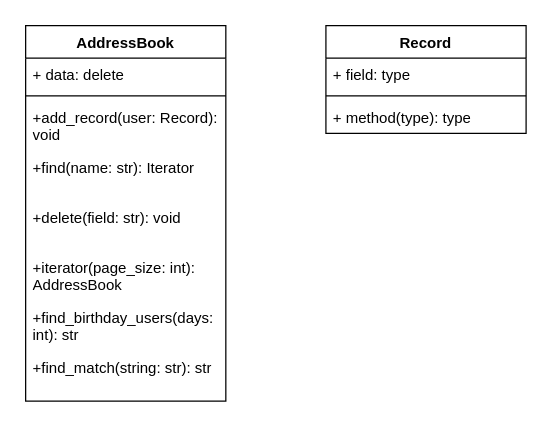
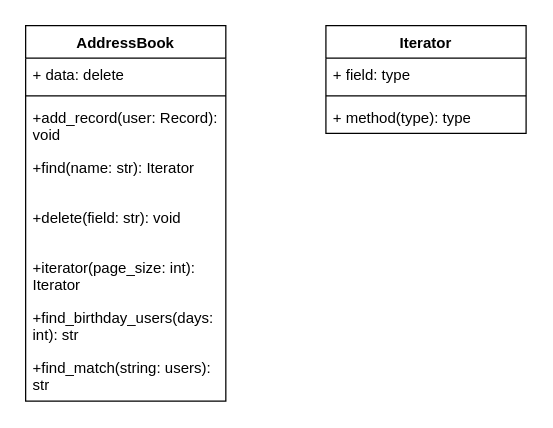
(426, 43) -> (426, 43)
(127, 277) -> (127, 277)
(127, 377) -> (127, 377)
